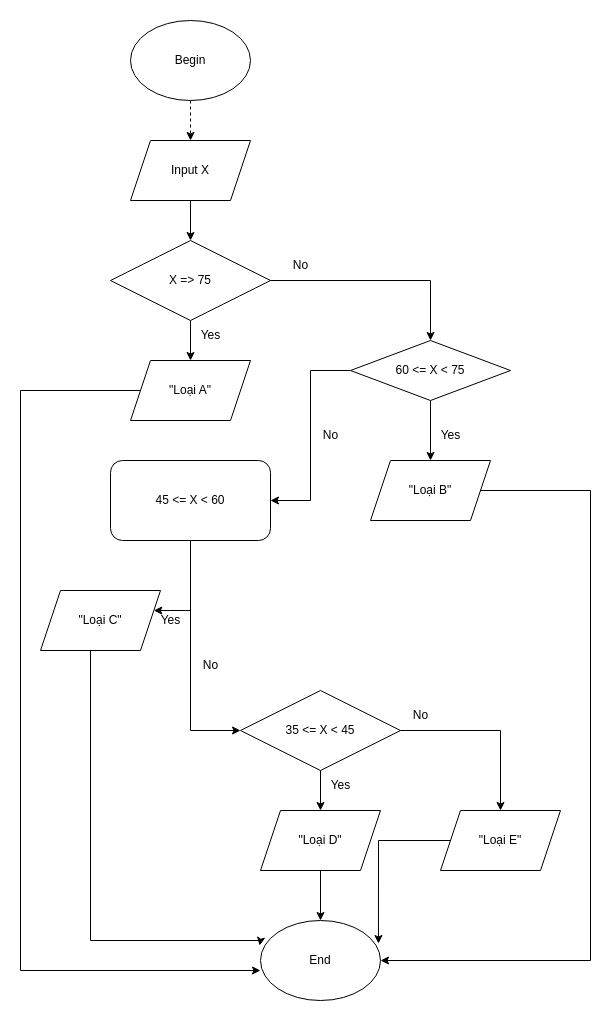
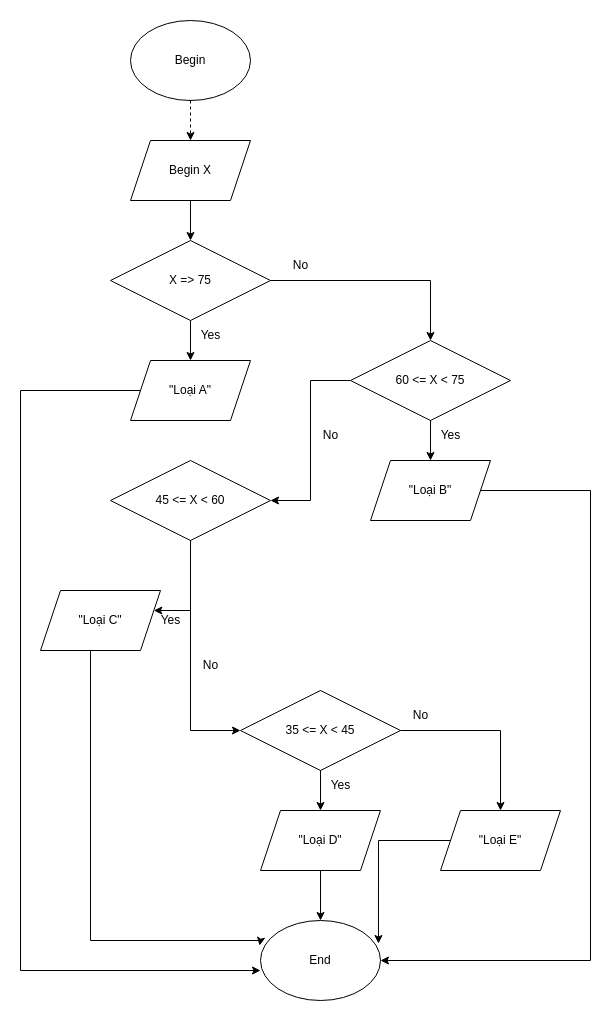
(191, 171) -> (191, 171)
(431, 371) -> (431, 381)
(191, 501) -> (191, 501)
